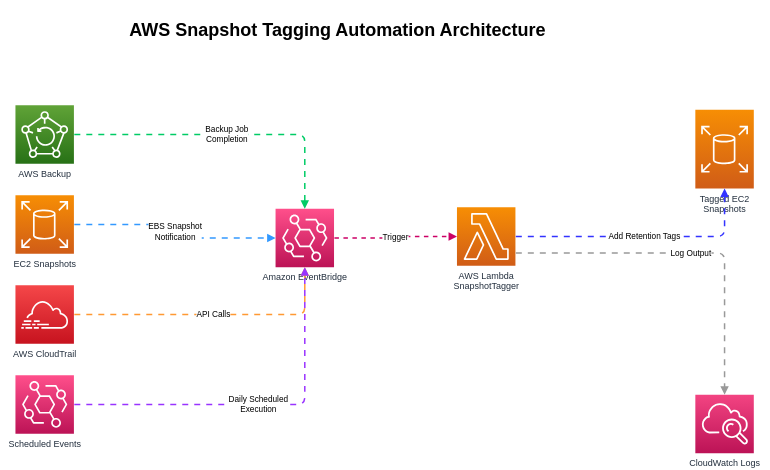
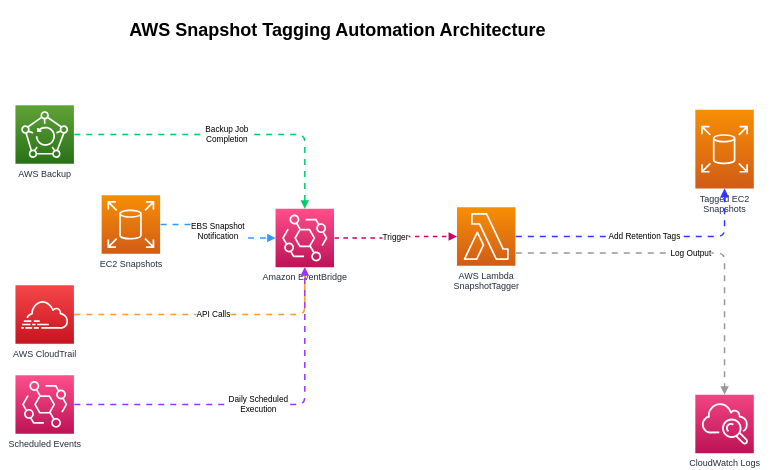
(45, 225) -> (131, 225)
